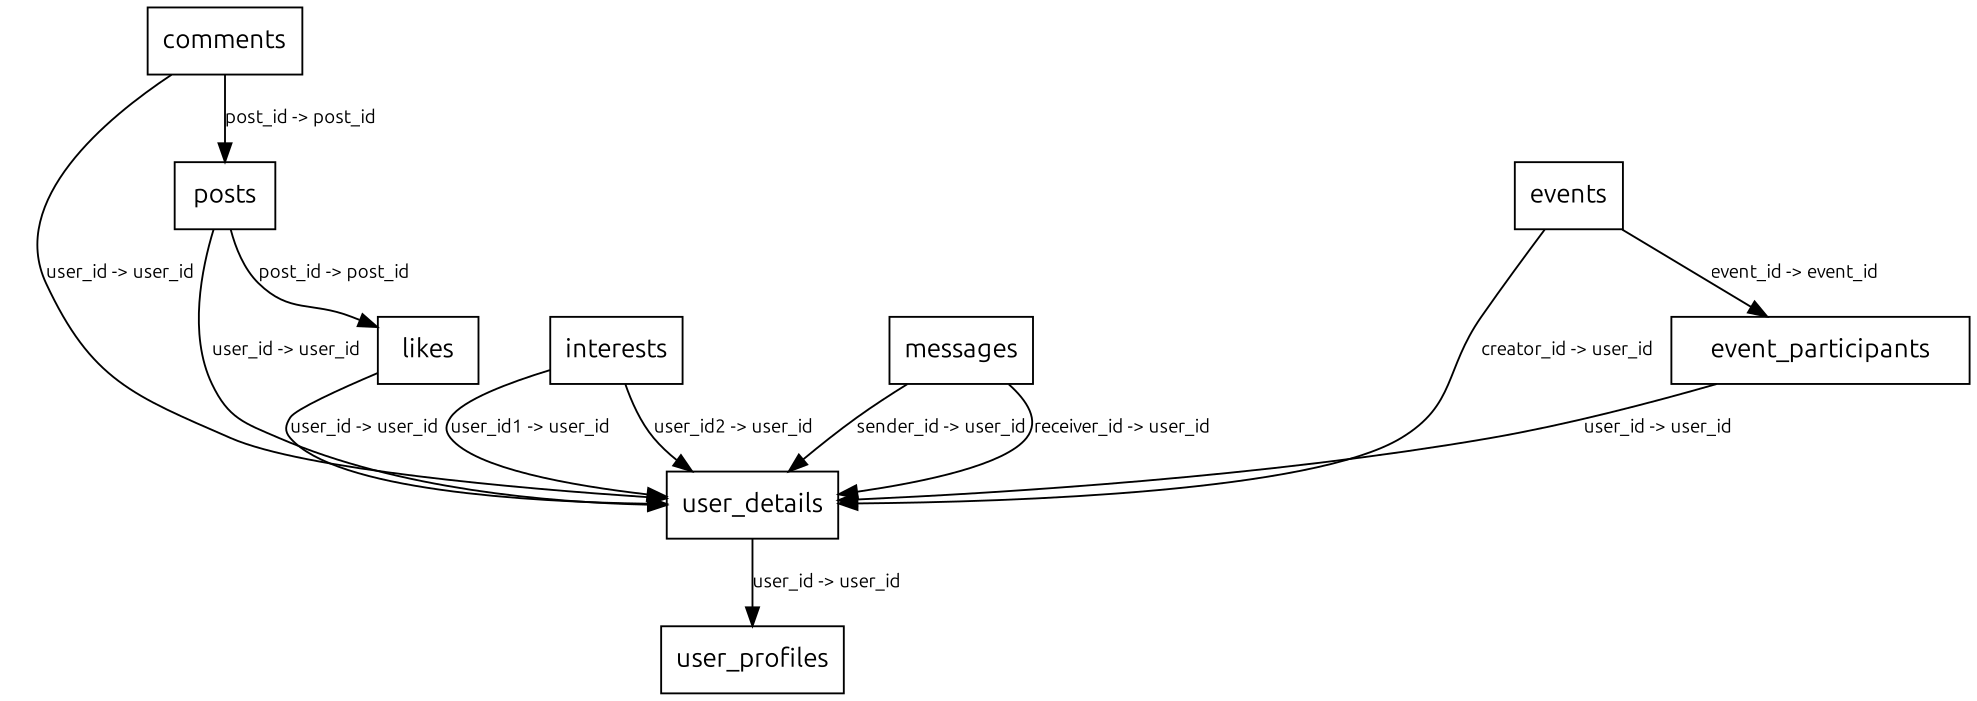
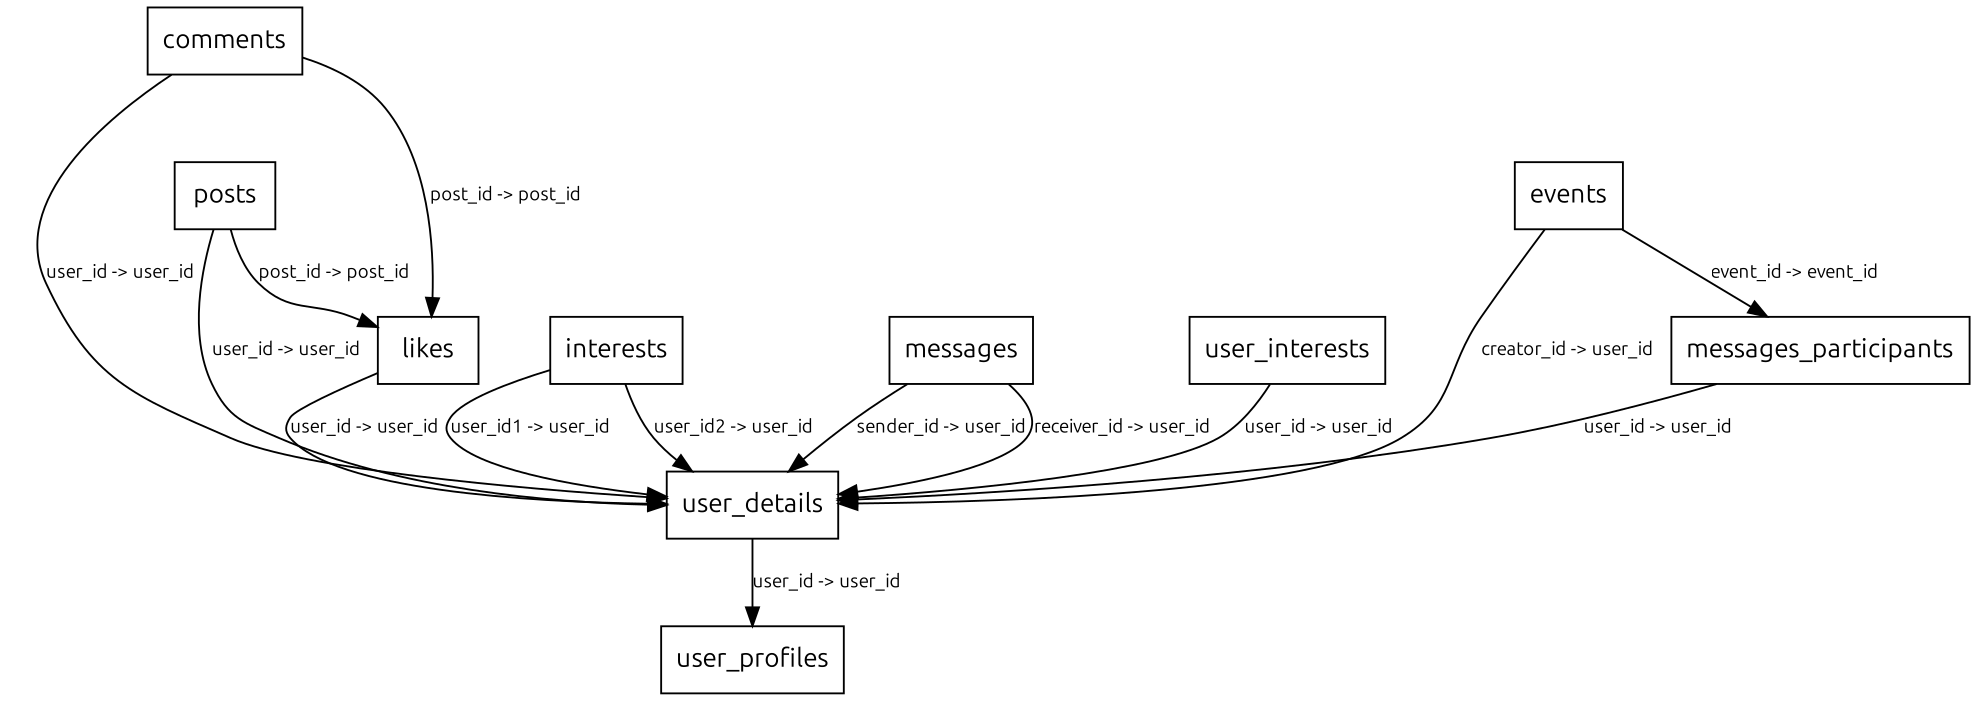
(225, 109) -> (411, 152)
none -> (1287, 350)
(1820, 350) -> (1820, 350)
